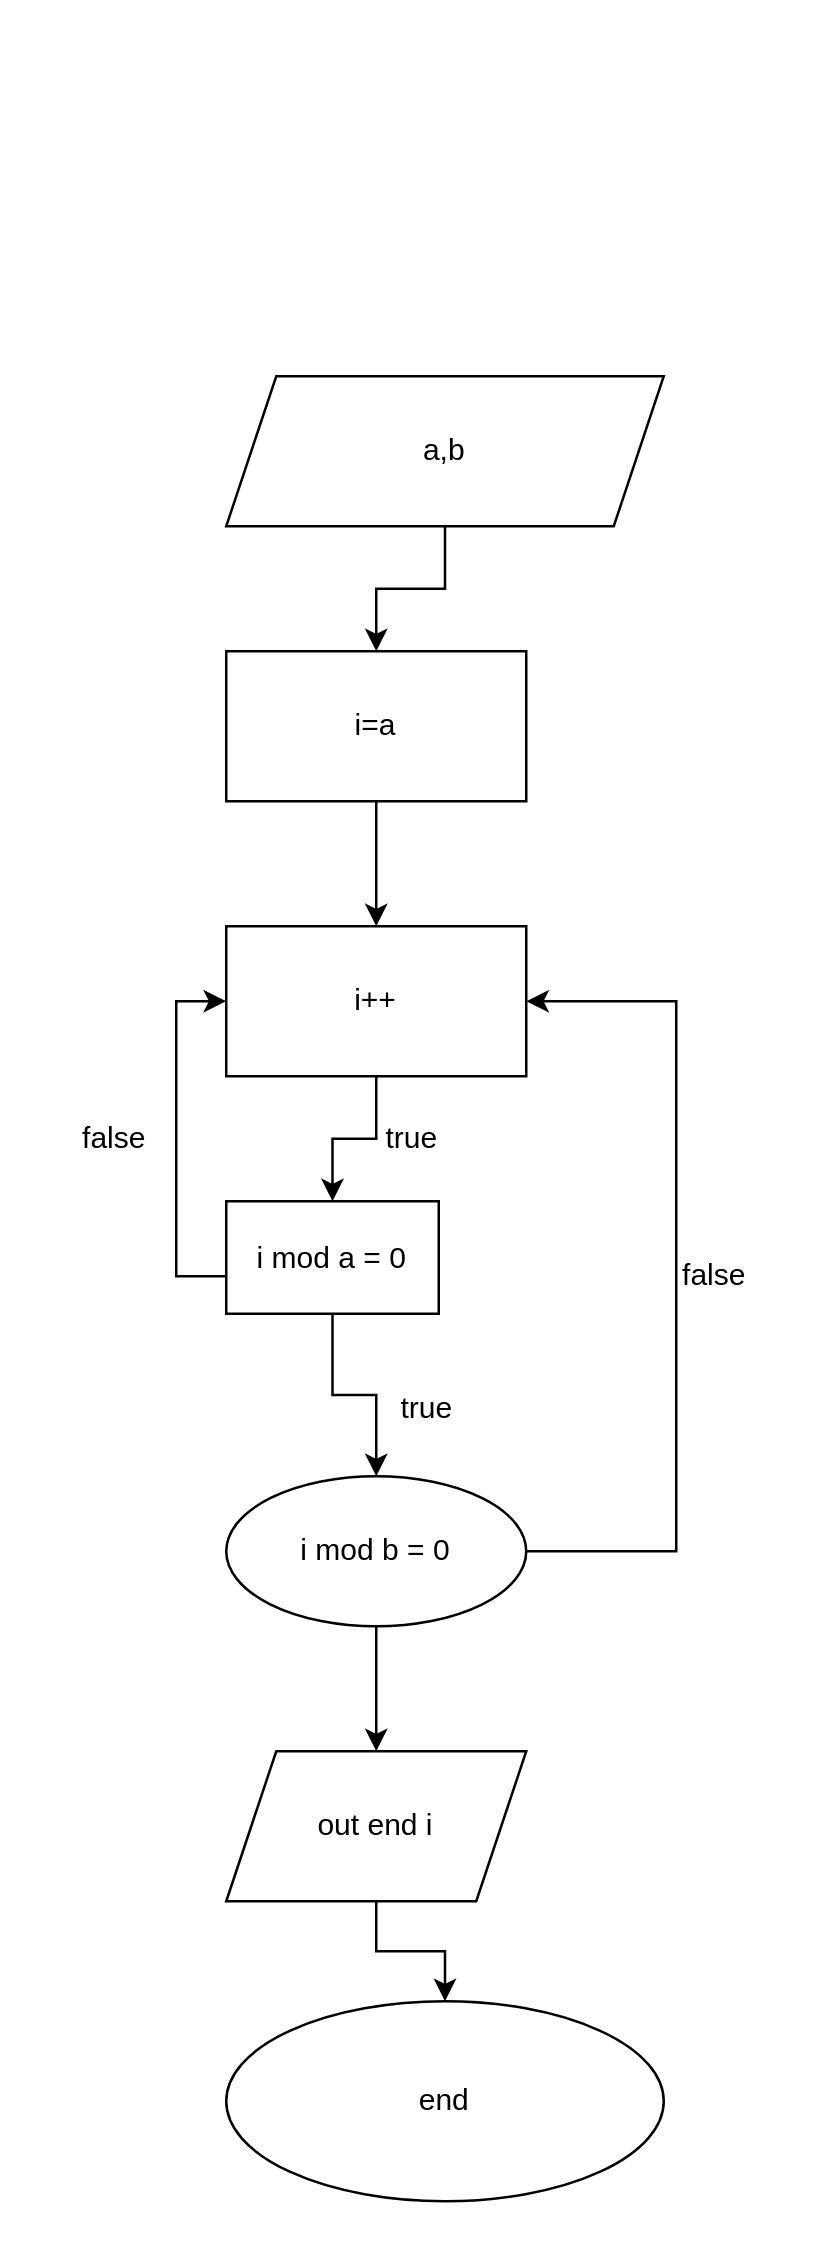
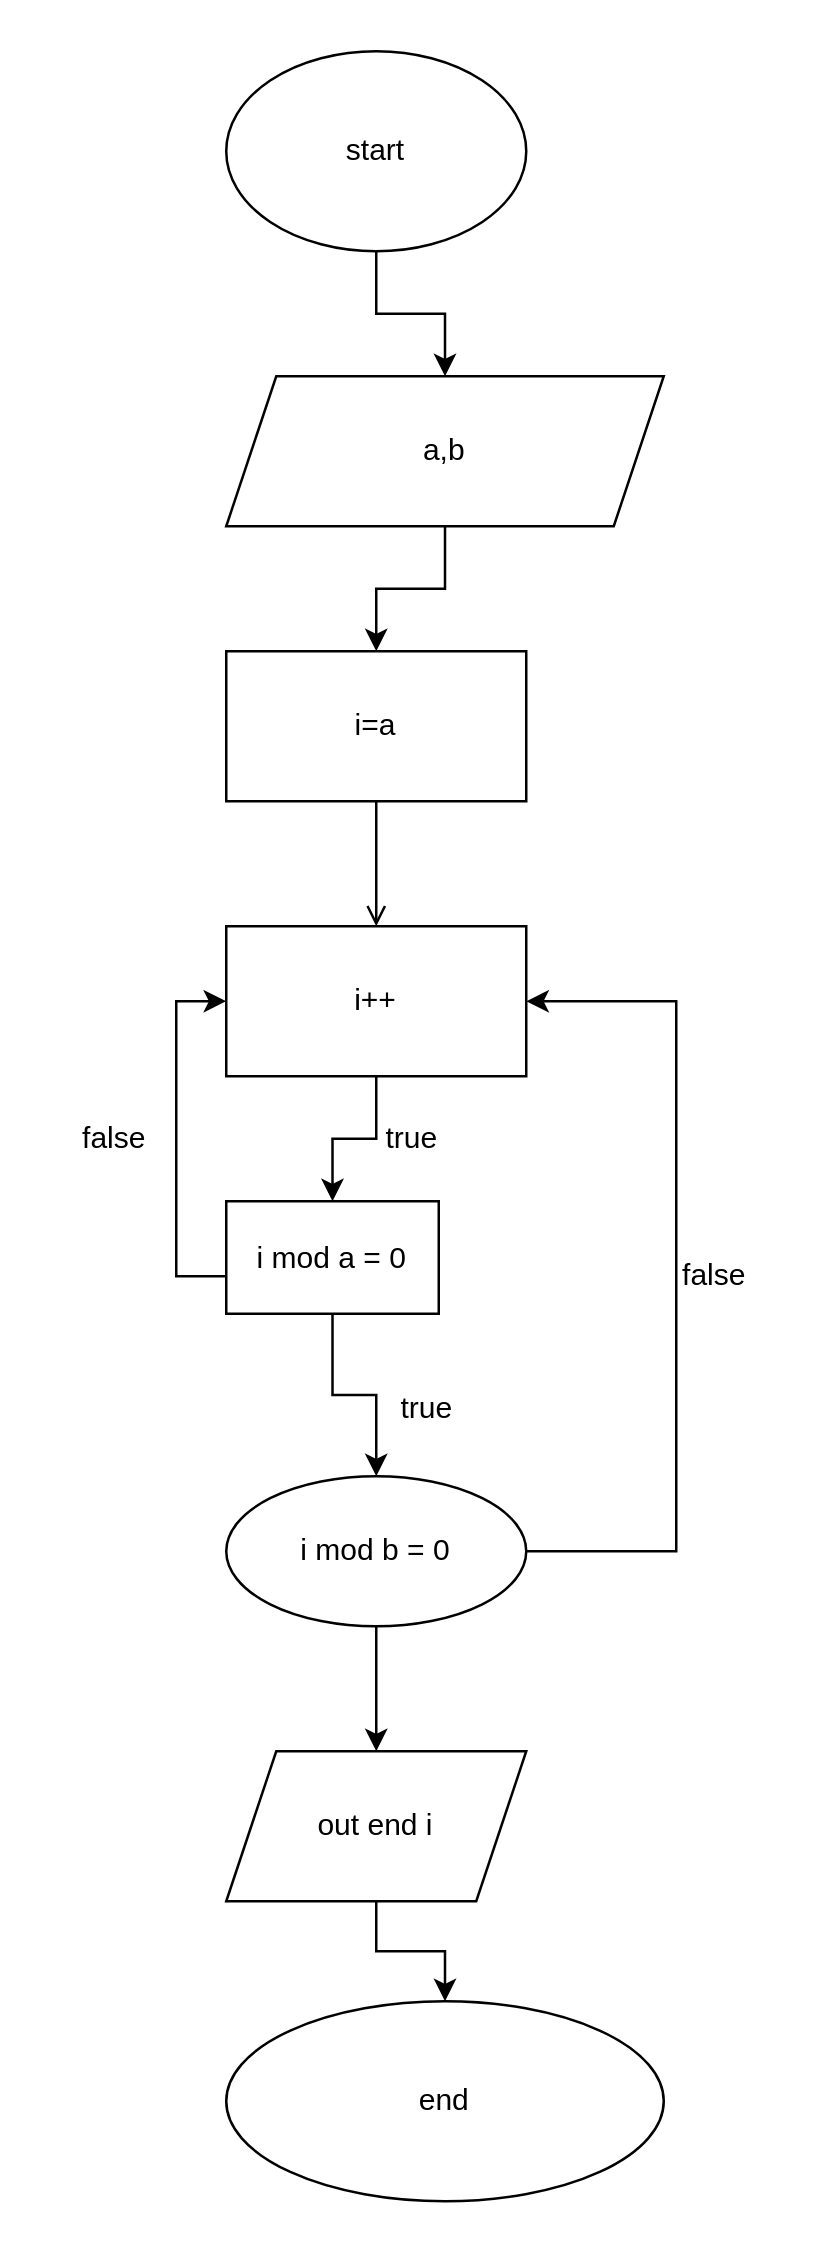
none -> (376, 151)
none -> (403, 314)
(376, 908) -> (376, 912)
